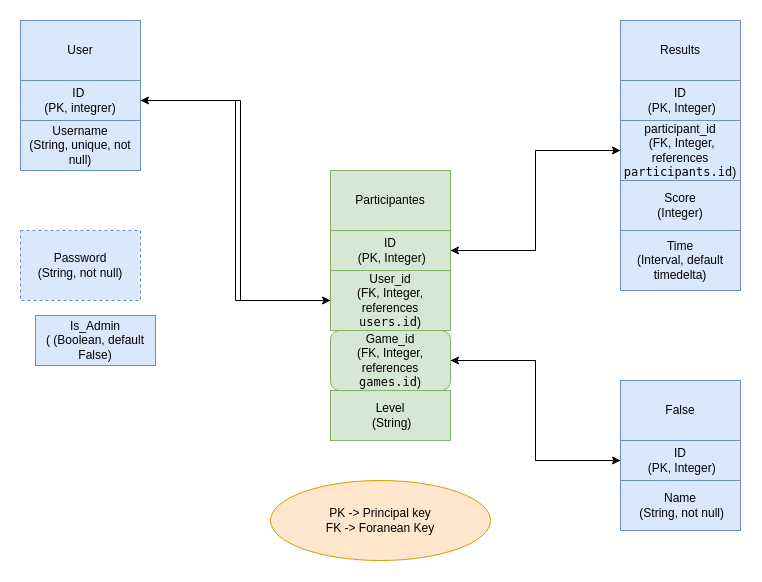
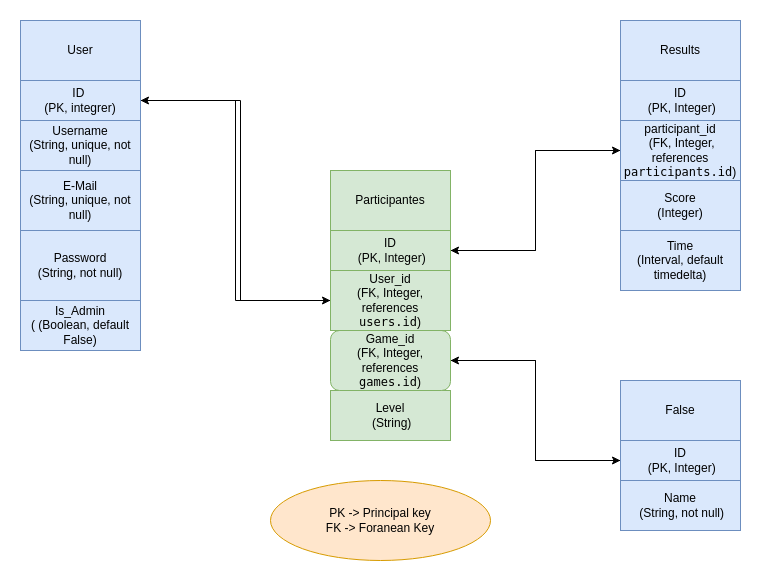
none -> (81, 201)
(81, 266) -> (81, 266)
(96, 341) -> (81, 326)
